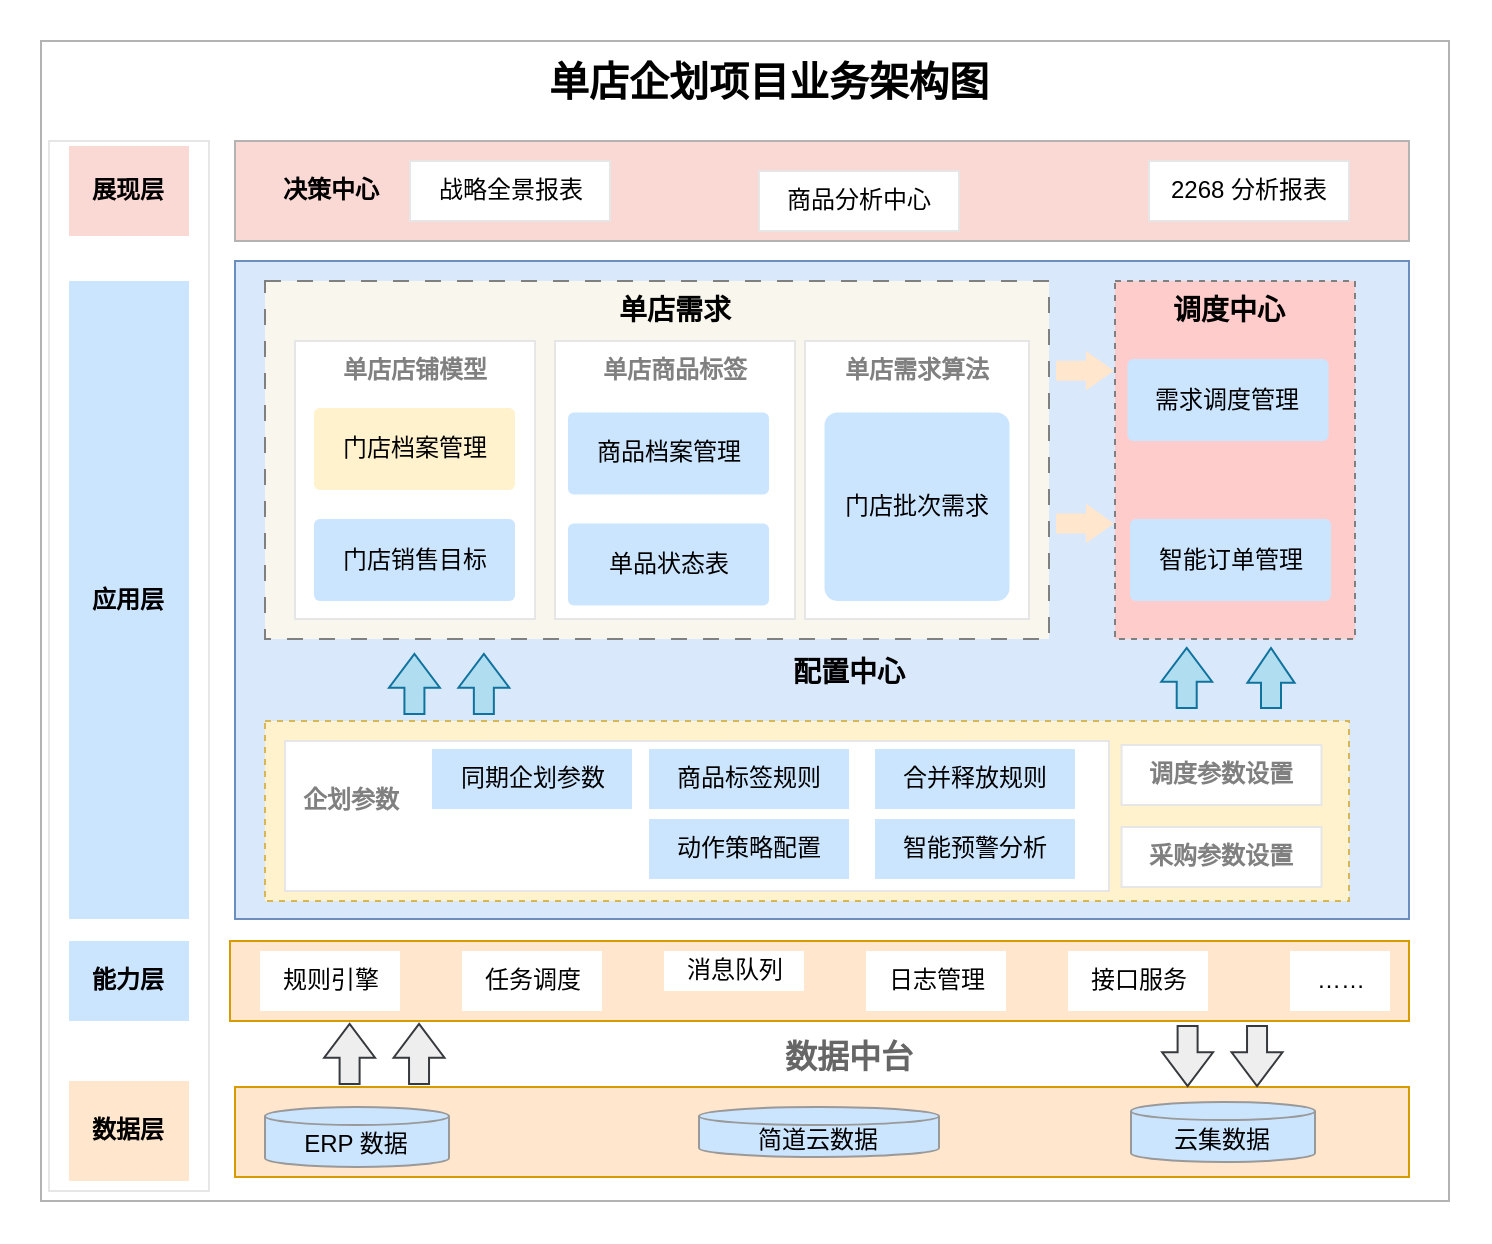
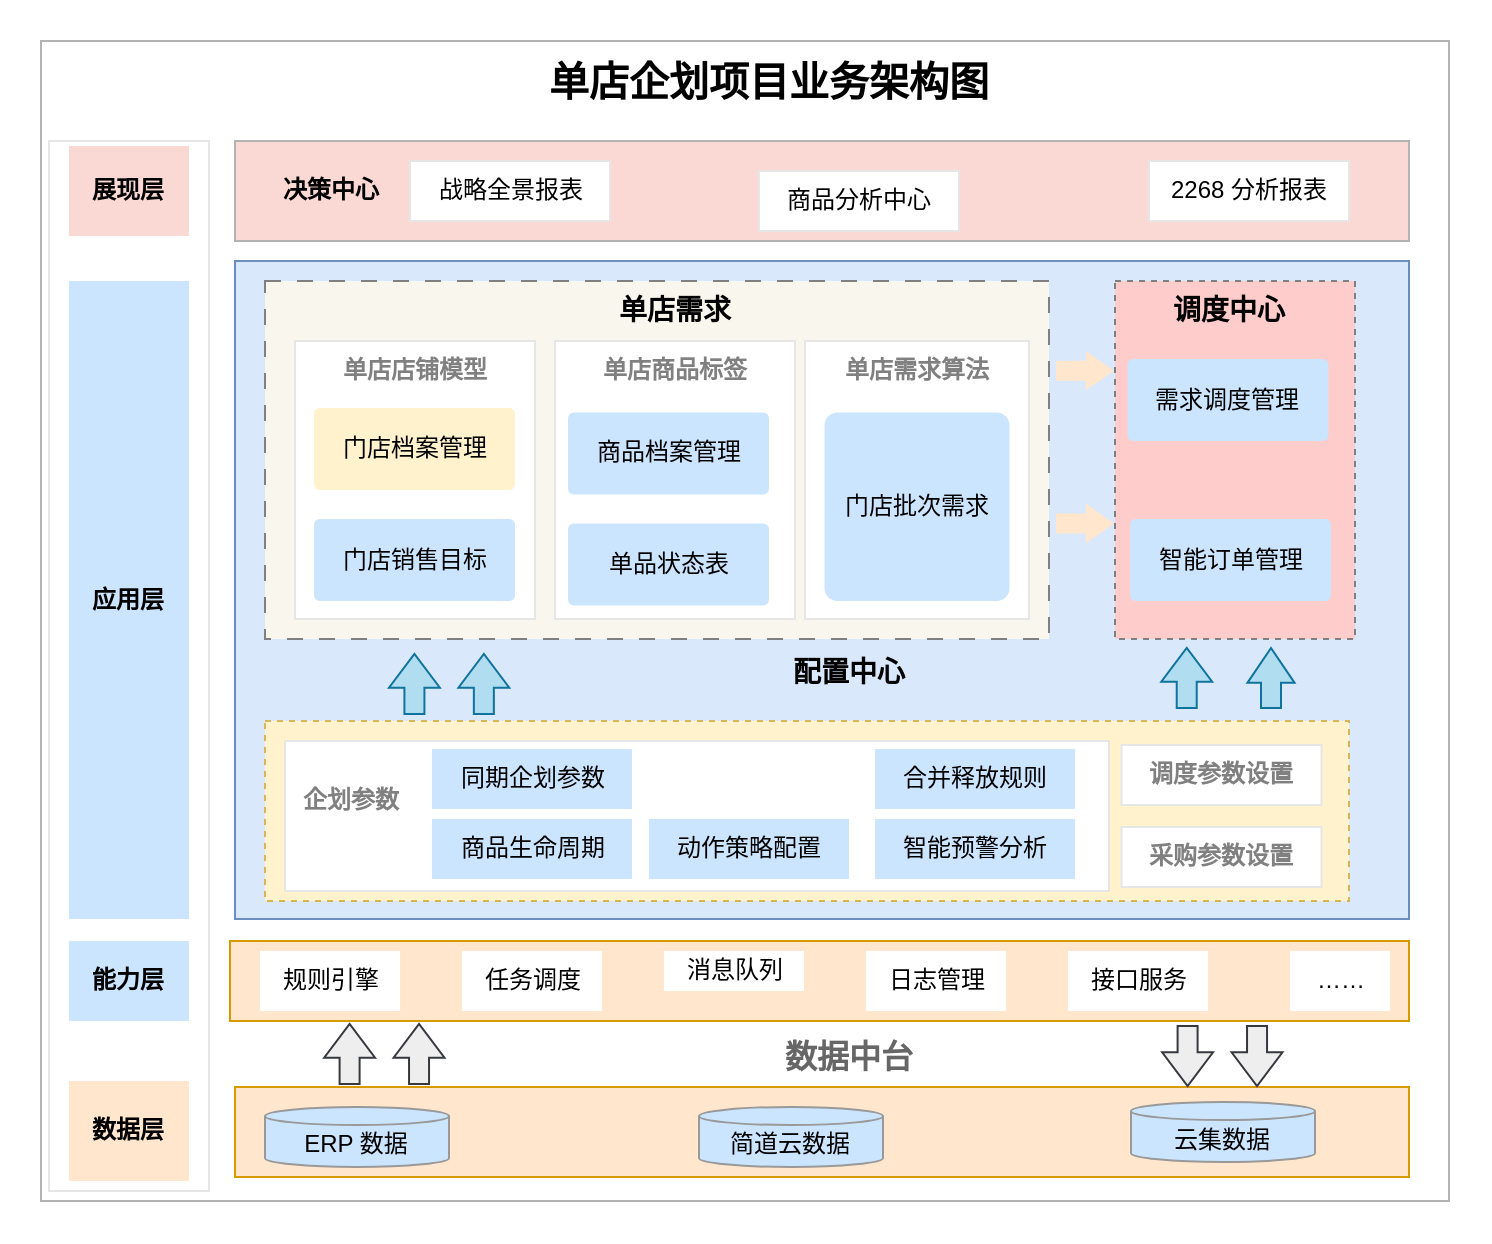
(749, 779) -> none
none -> (532, 849)
(819, 1132) -> (791, 1137)
